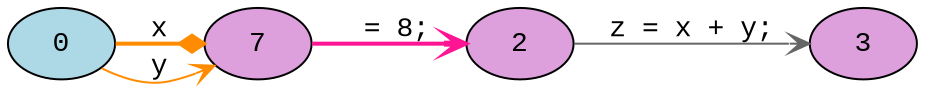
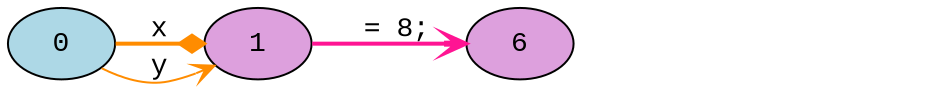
(258, 44) -> (258, 44)
(520, 44) -> (520, 44)
(863, 44) -> none
